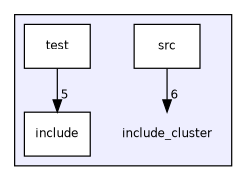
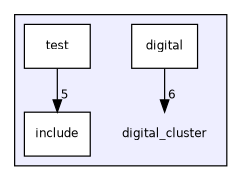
(167, 46) -> (165, 46)
(167, 134) -> (165, 134)
